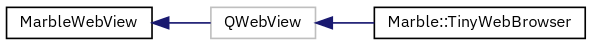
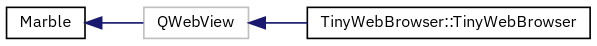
(79, 23) -> (46, 23)
(480, 23) -> (449, 23)
